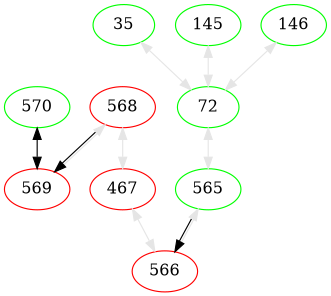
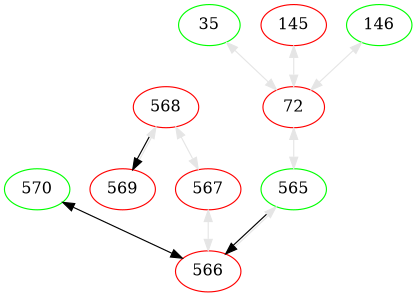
(208, 25) -> (294, 25)
(208, 107) -> (294, 107)
(37, 148) -> (123, 230)
(123, 189) -> (208, 189)
